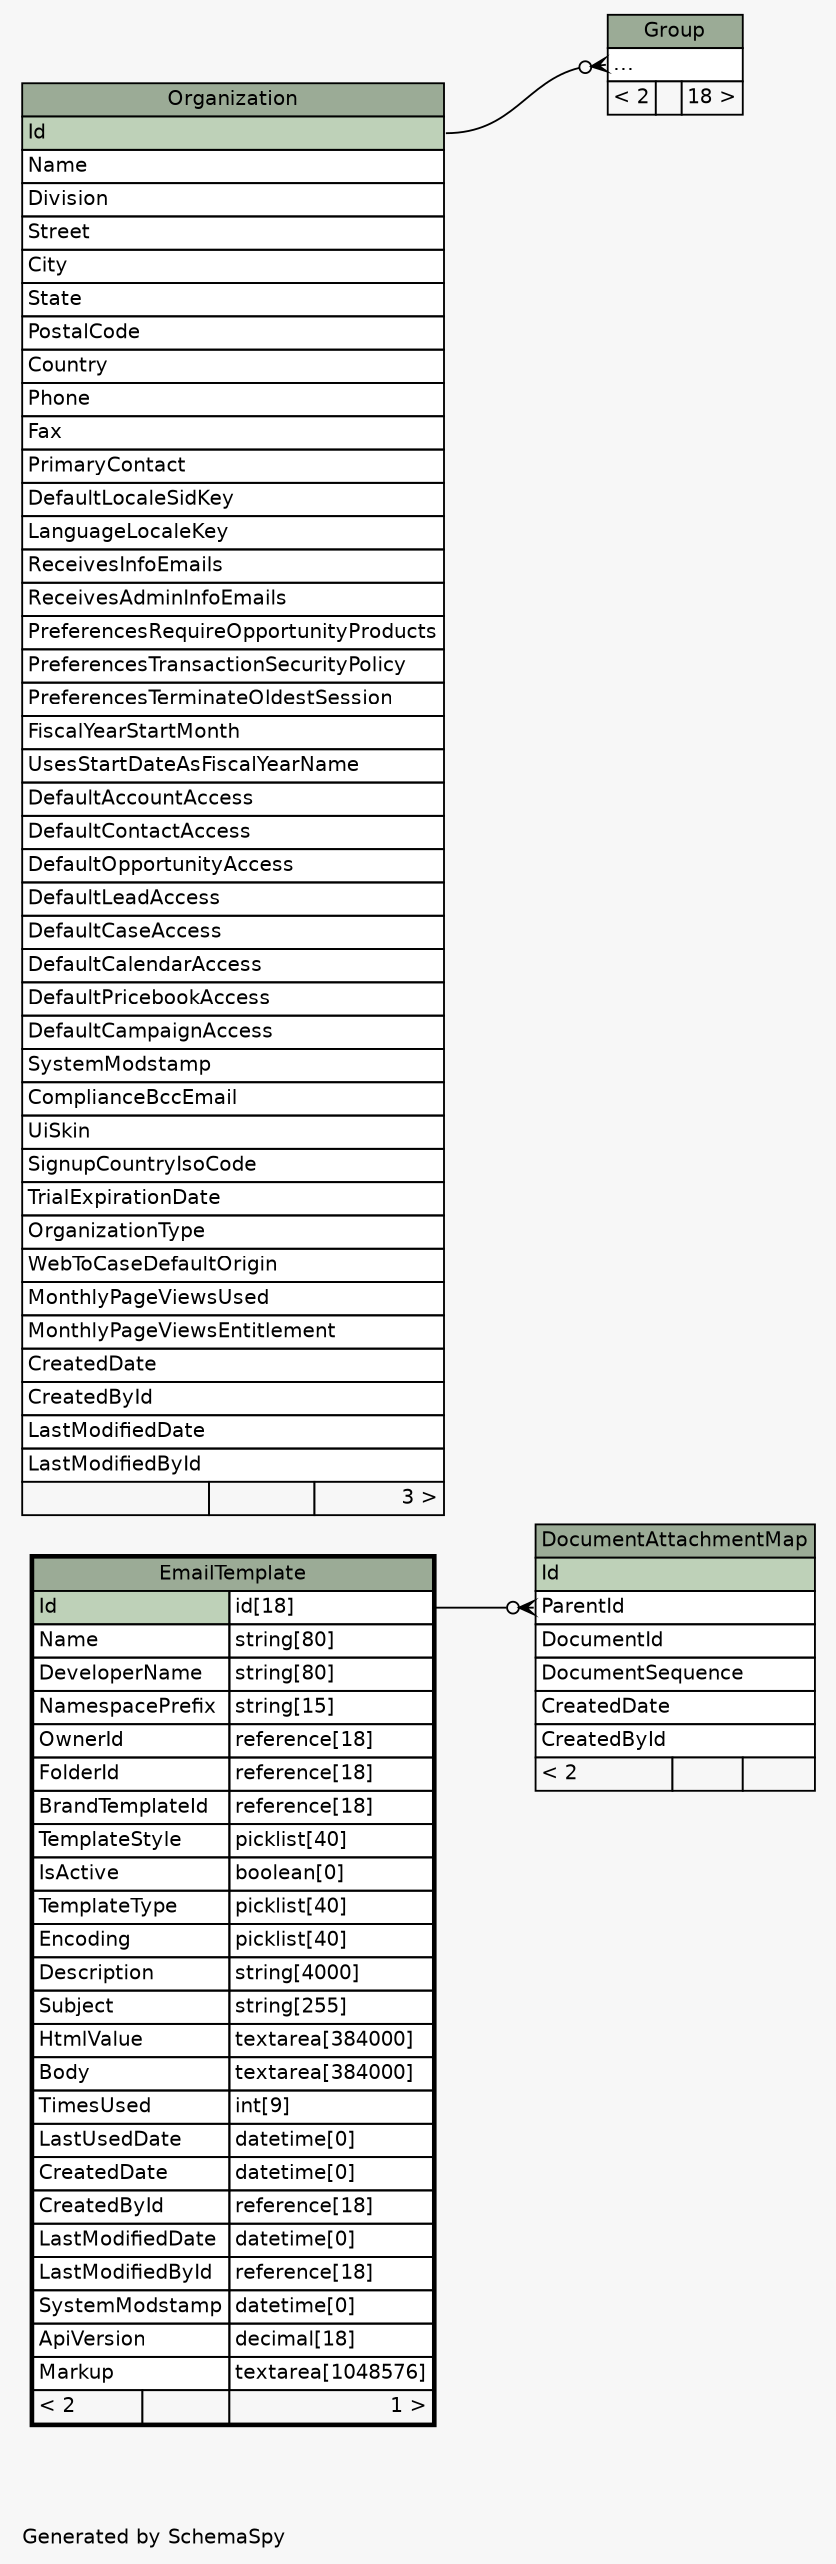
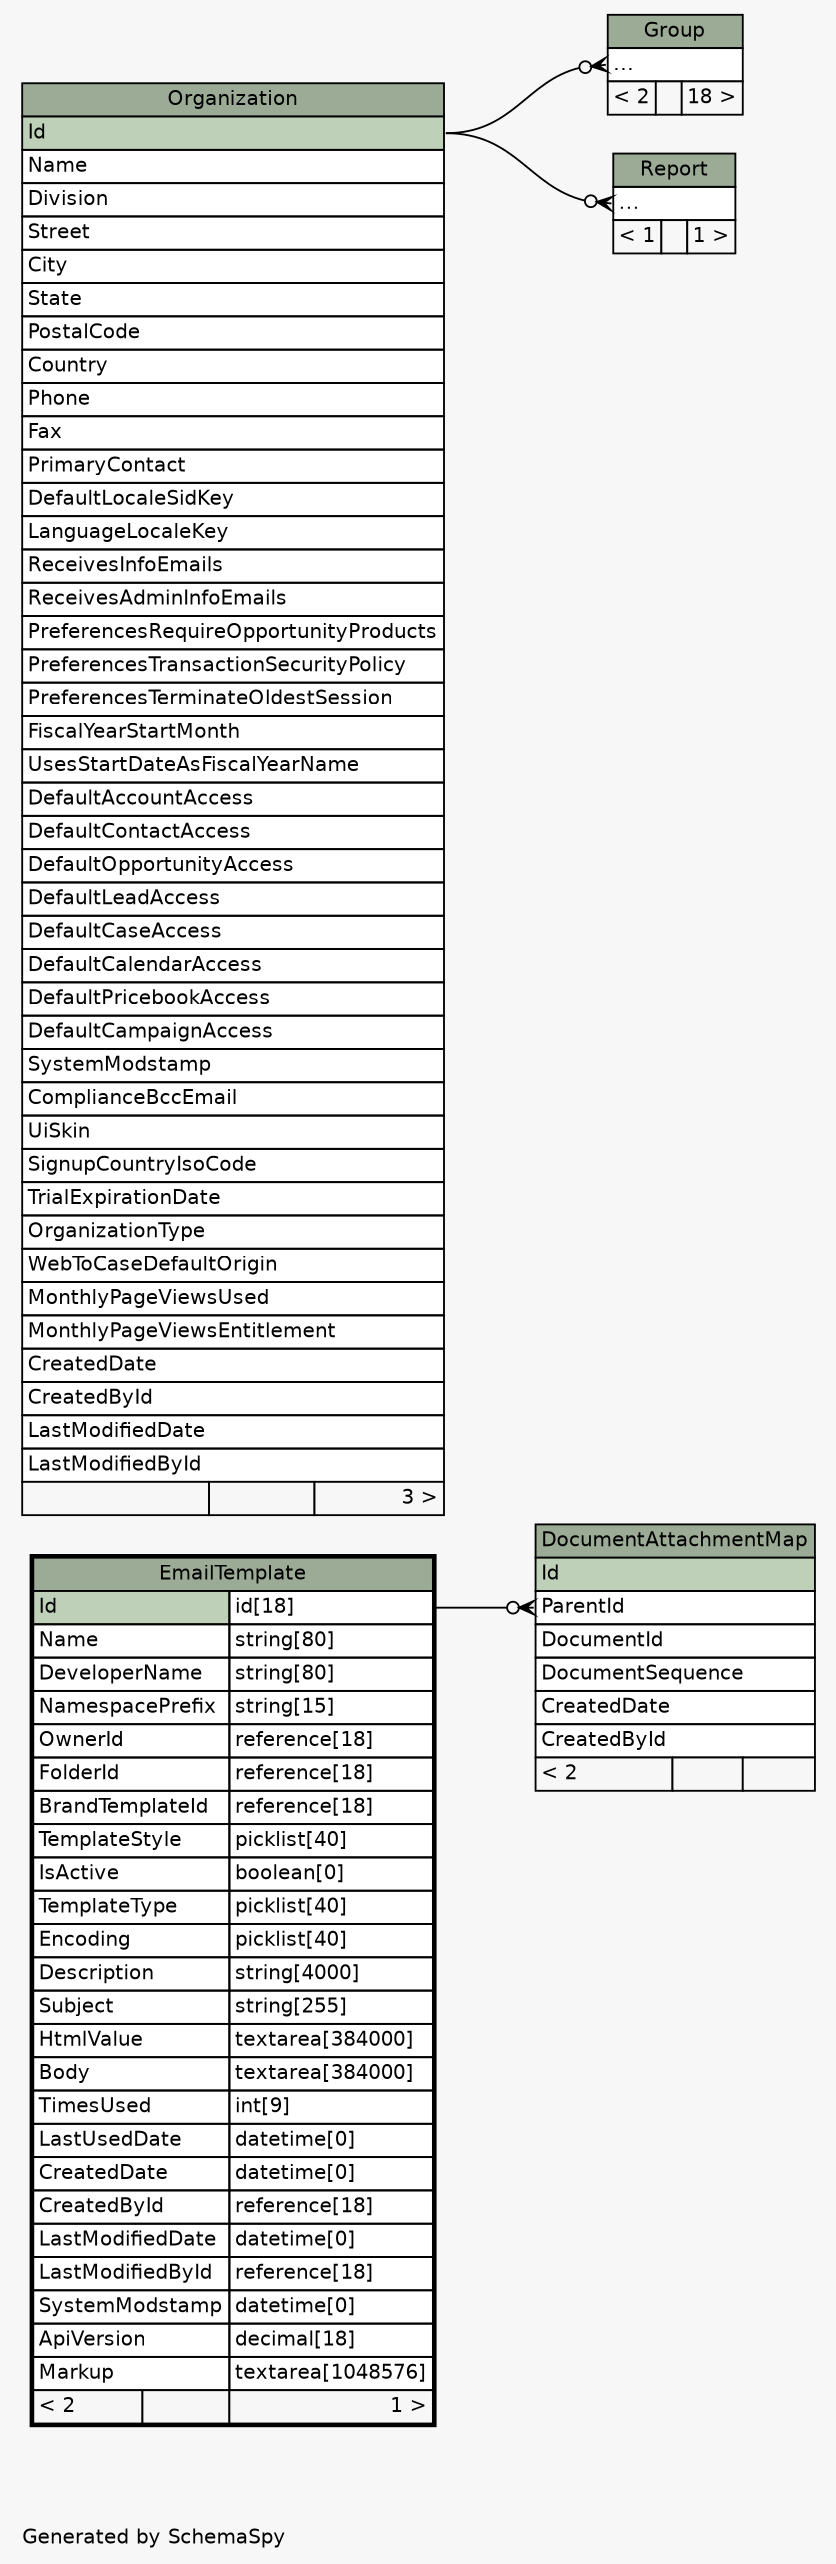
none -> (674, 203)
